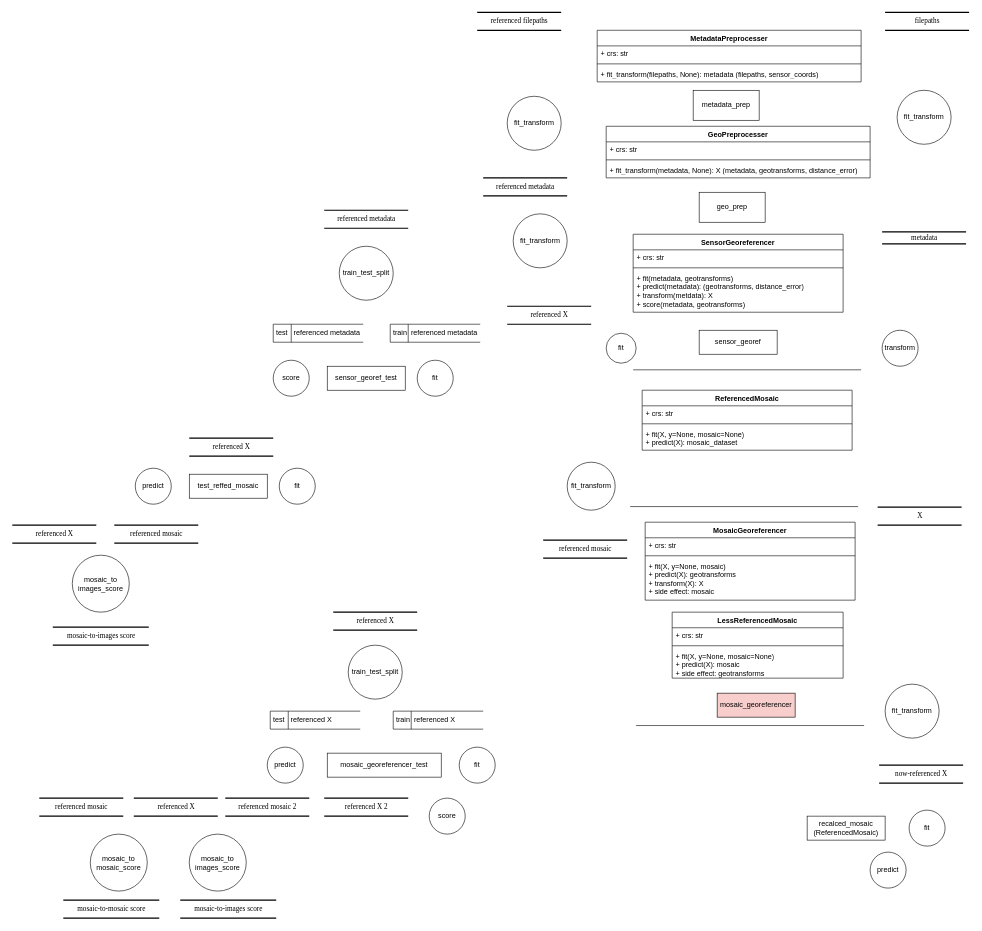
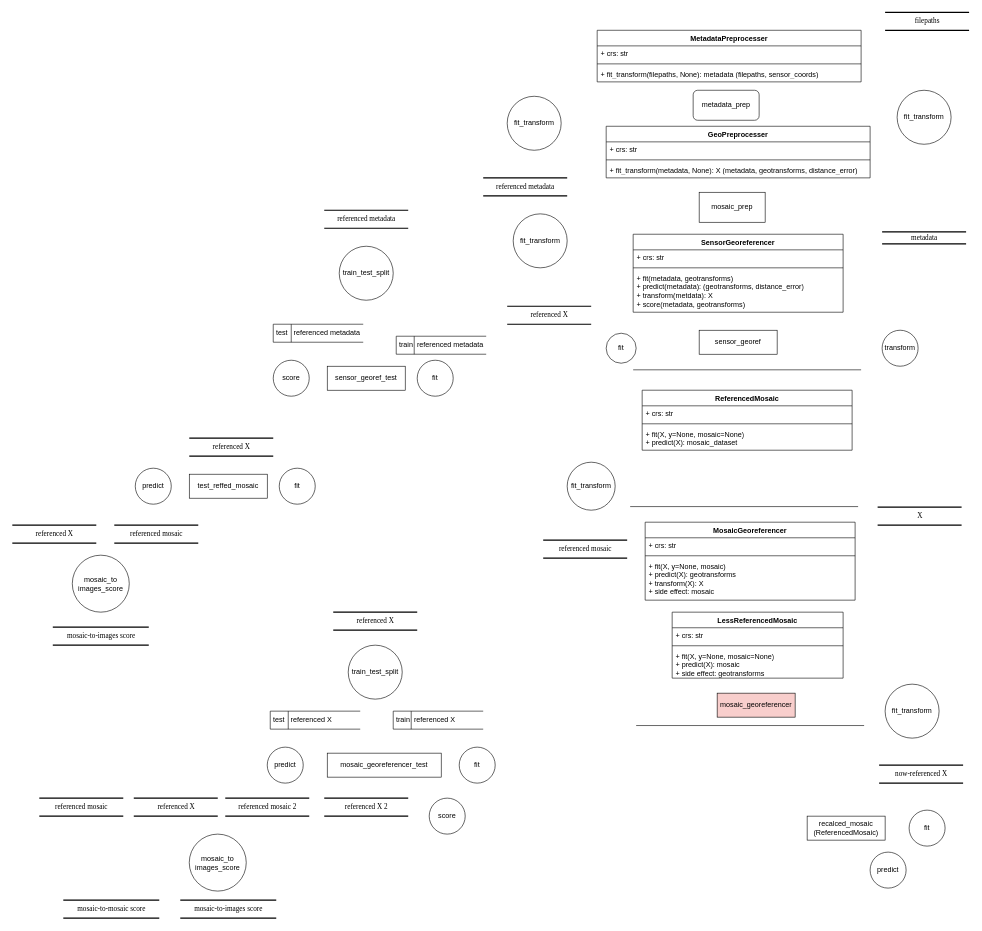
(519, 21) -> none
(726, 105) -> (726, 105)
(732, 207) -> (732, 207)
(435, 333) -> (441, 345)
(119, 863) -> none
